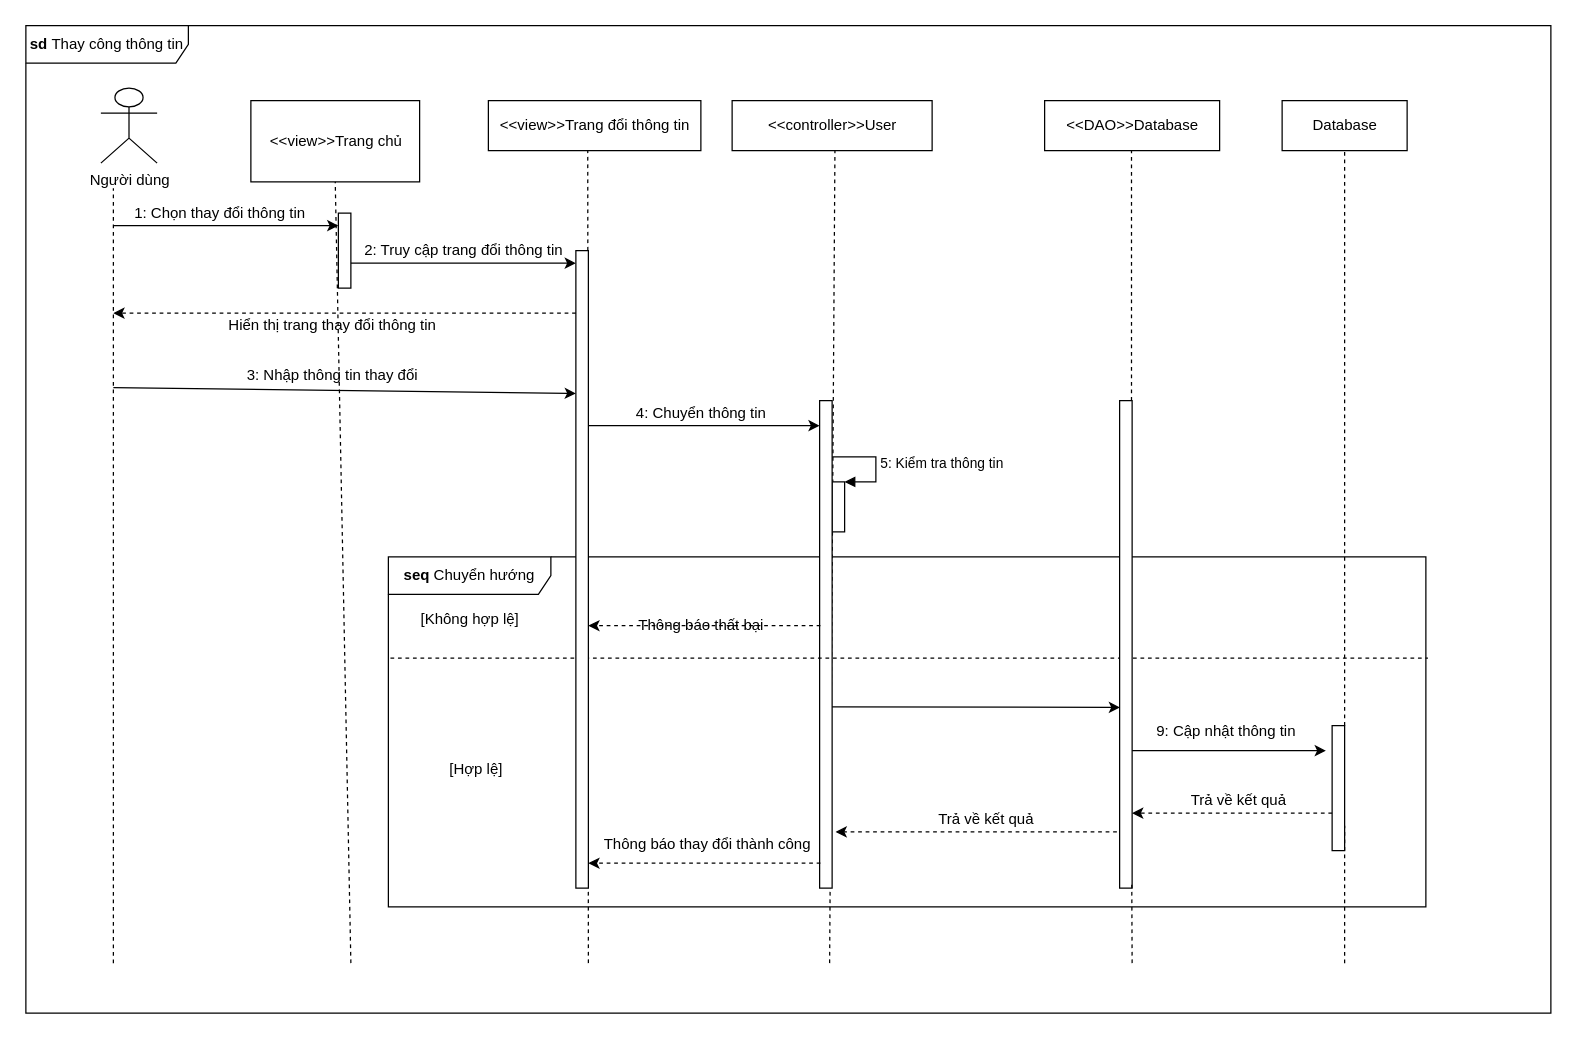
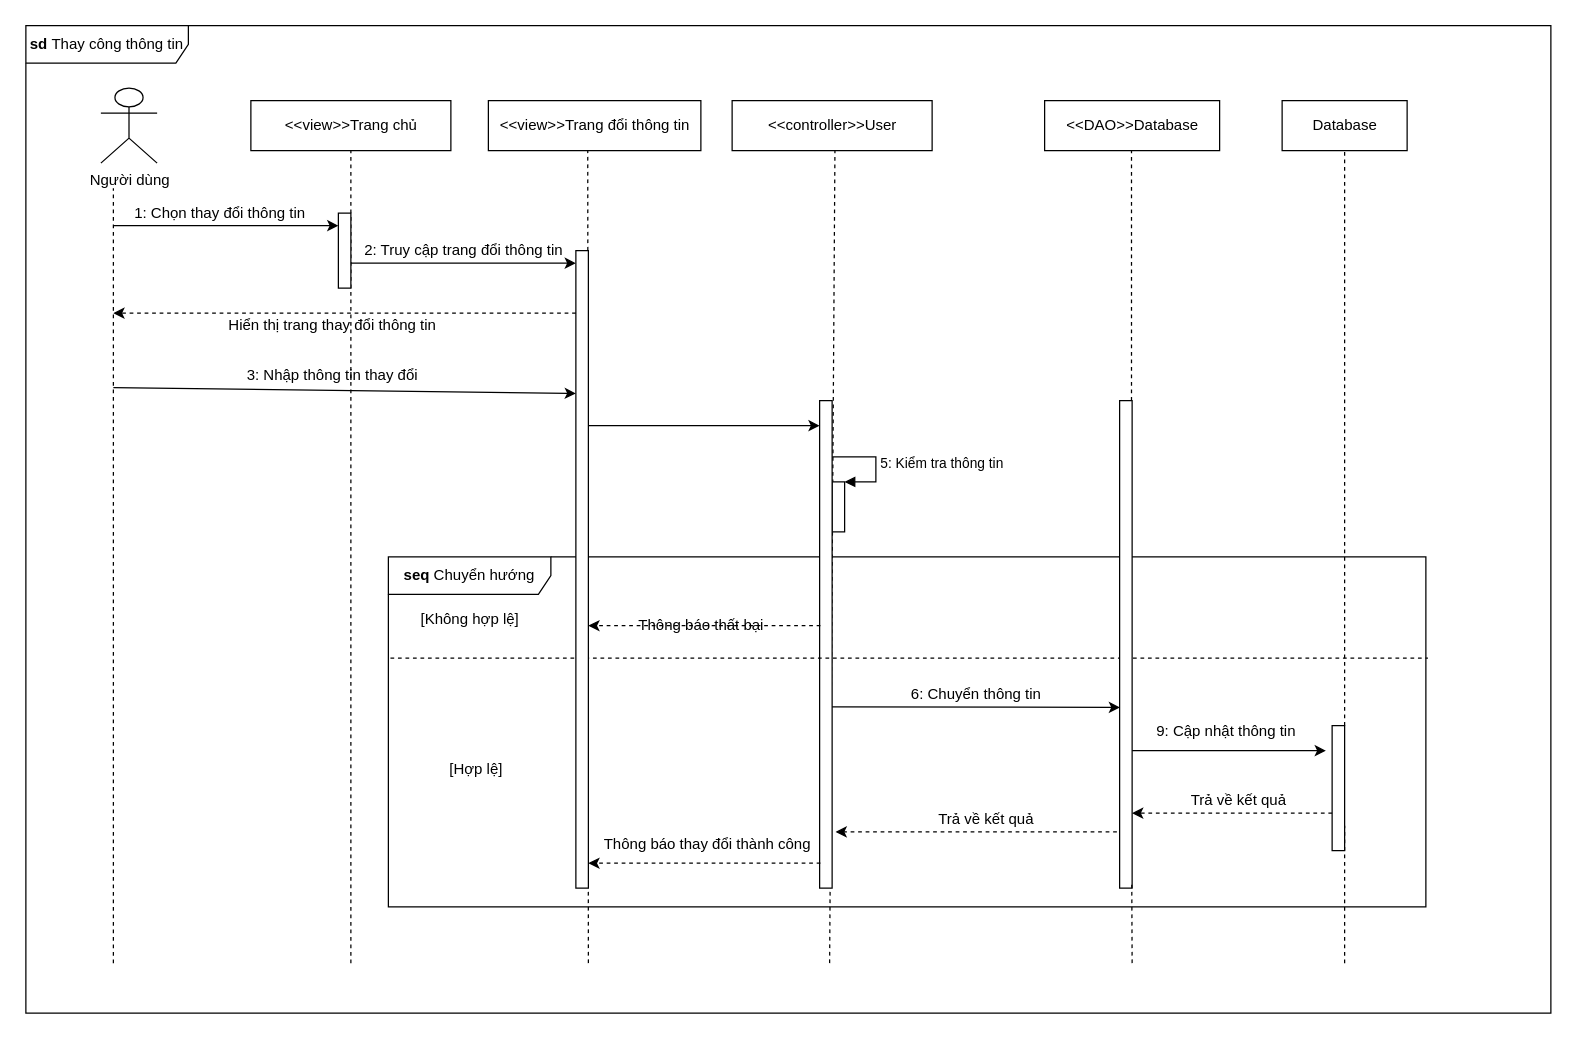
(335, 141) -> (351, 126)
(701, 413) -> none
none -> (976, 694)
